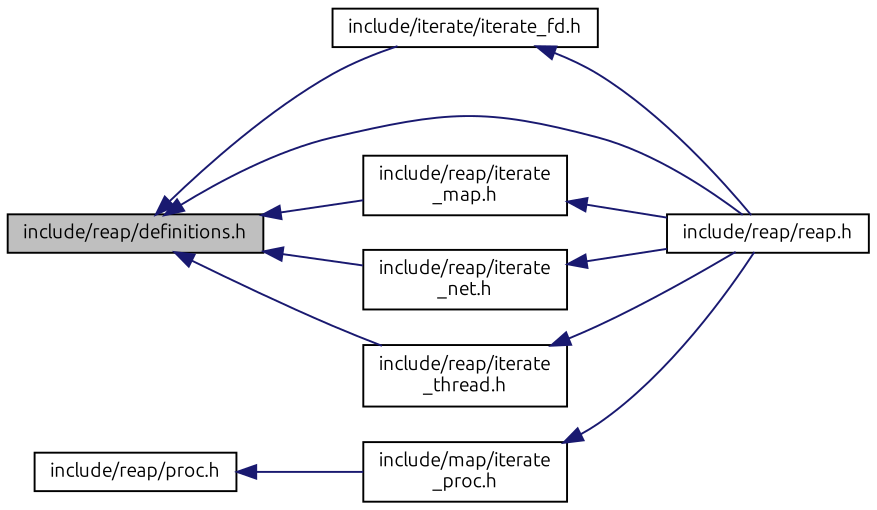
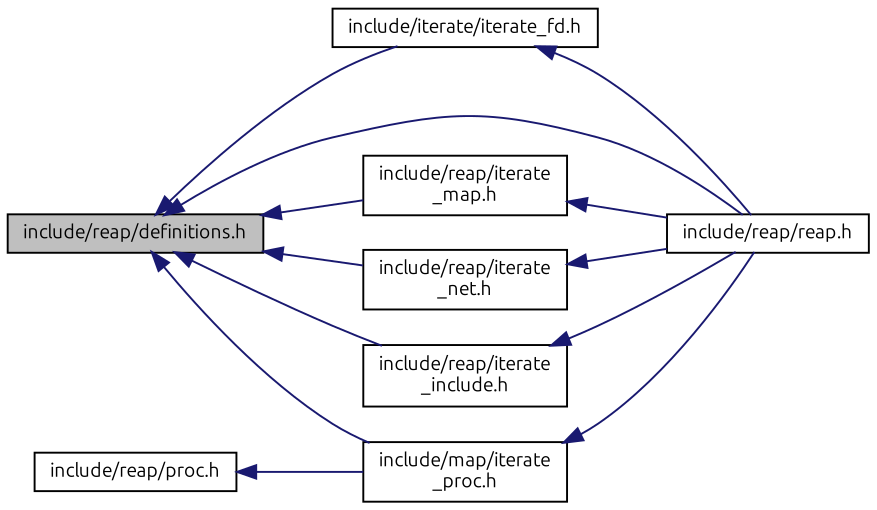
none -> (258, 366)
(465, 376) -> (465, 376)
